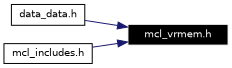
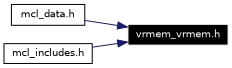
(48, 15) -> (48, 15)
(178, 35) -> (178, 35)
